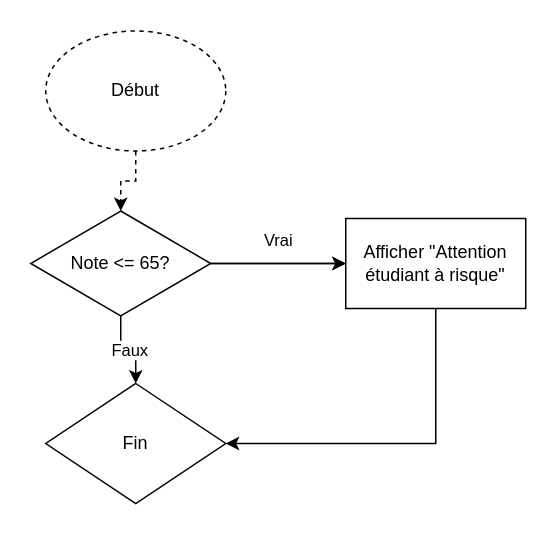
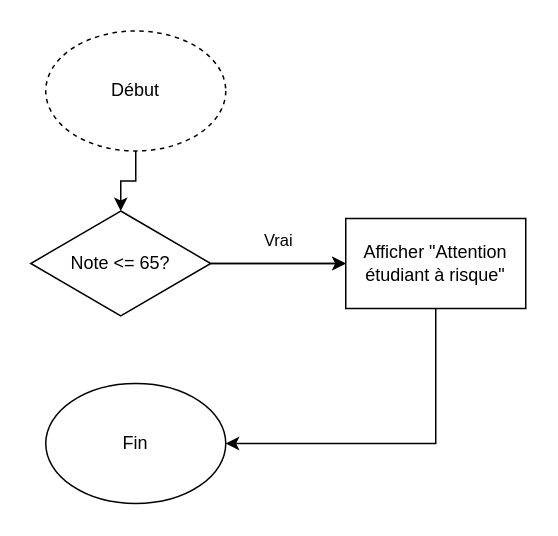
(133, 181) -> (133, 181)
(124, 350) -> none
(136, 443) -> (136, 443)
